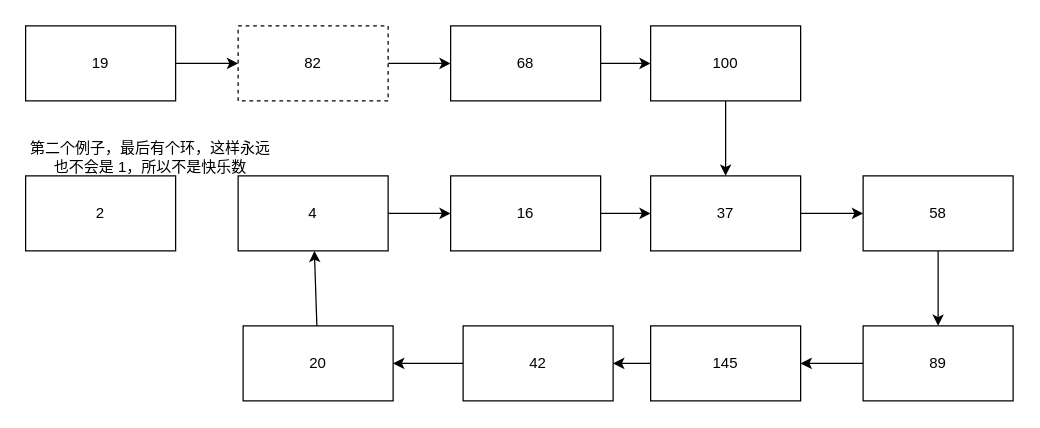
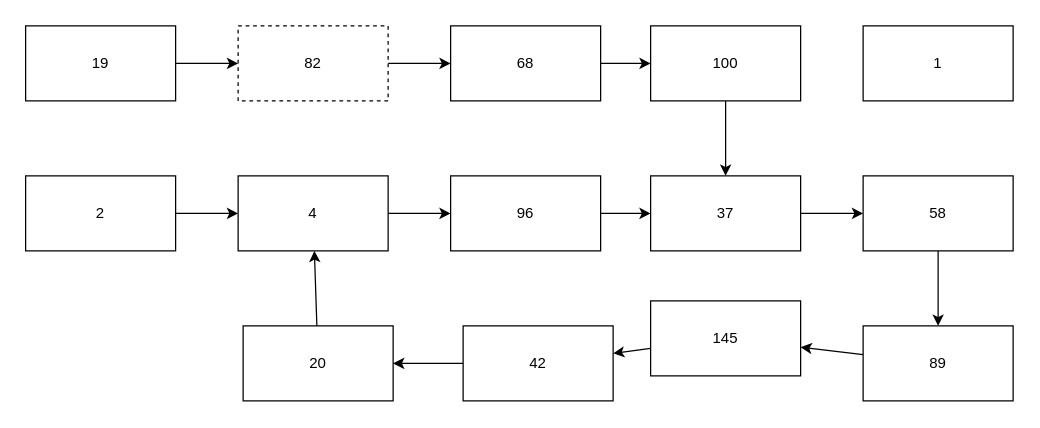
none -> (938, 63)
(151, 157) -> none
none -> (203, 213)
(526, 213) -> (526, 213)
(726, 363) -> (726, 338)
